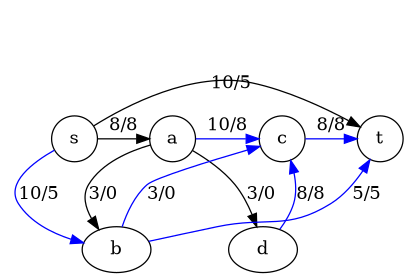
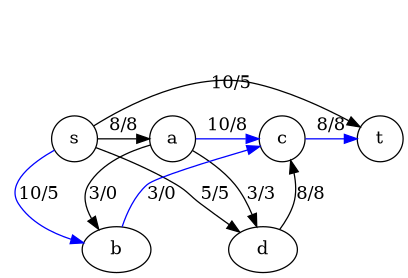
none -> (173, 183)
(261, 194) -> (261, 194)
(294, 203) -> (294, 203)
(264, 222) -> none
